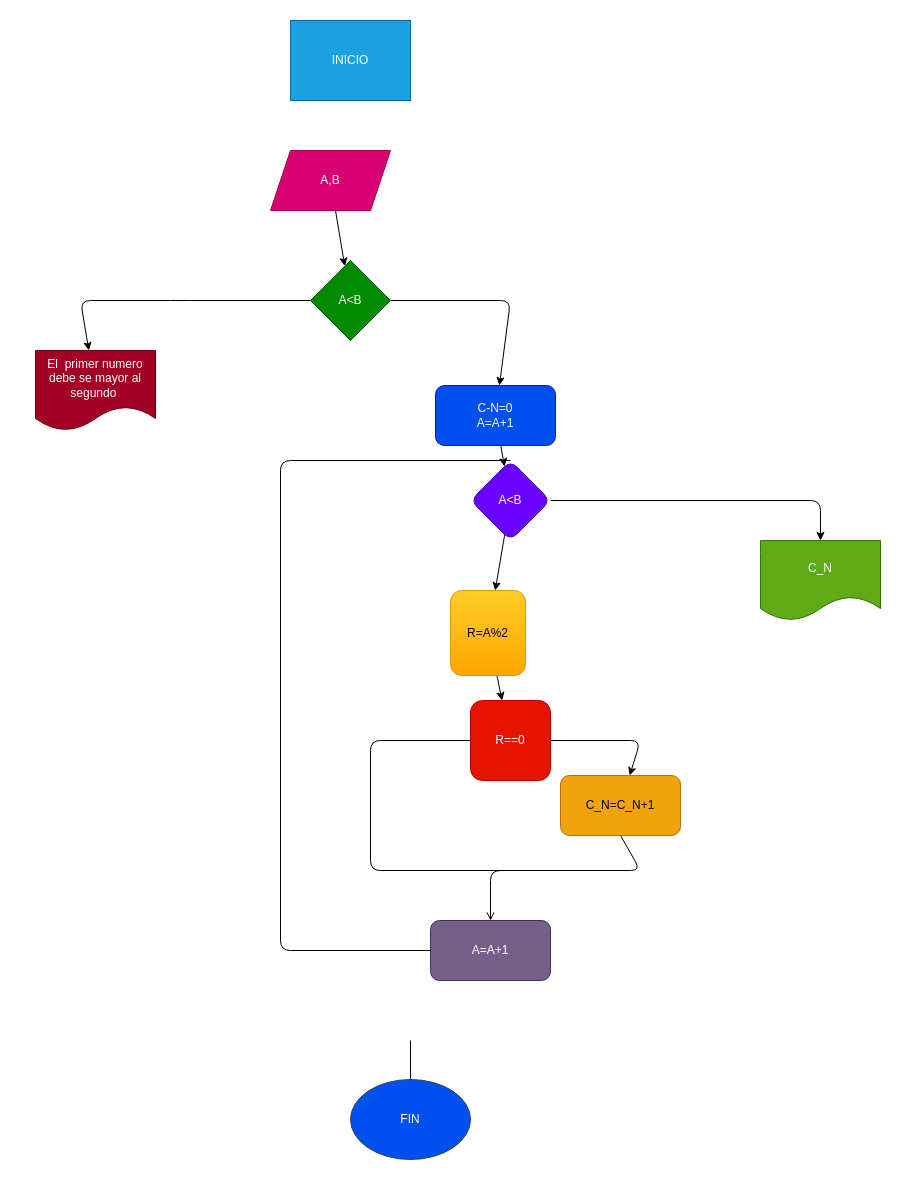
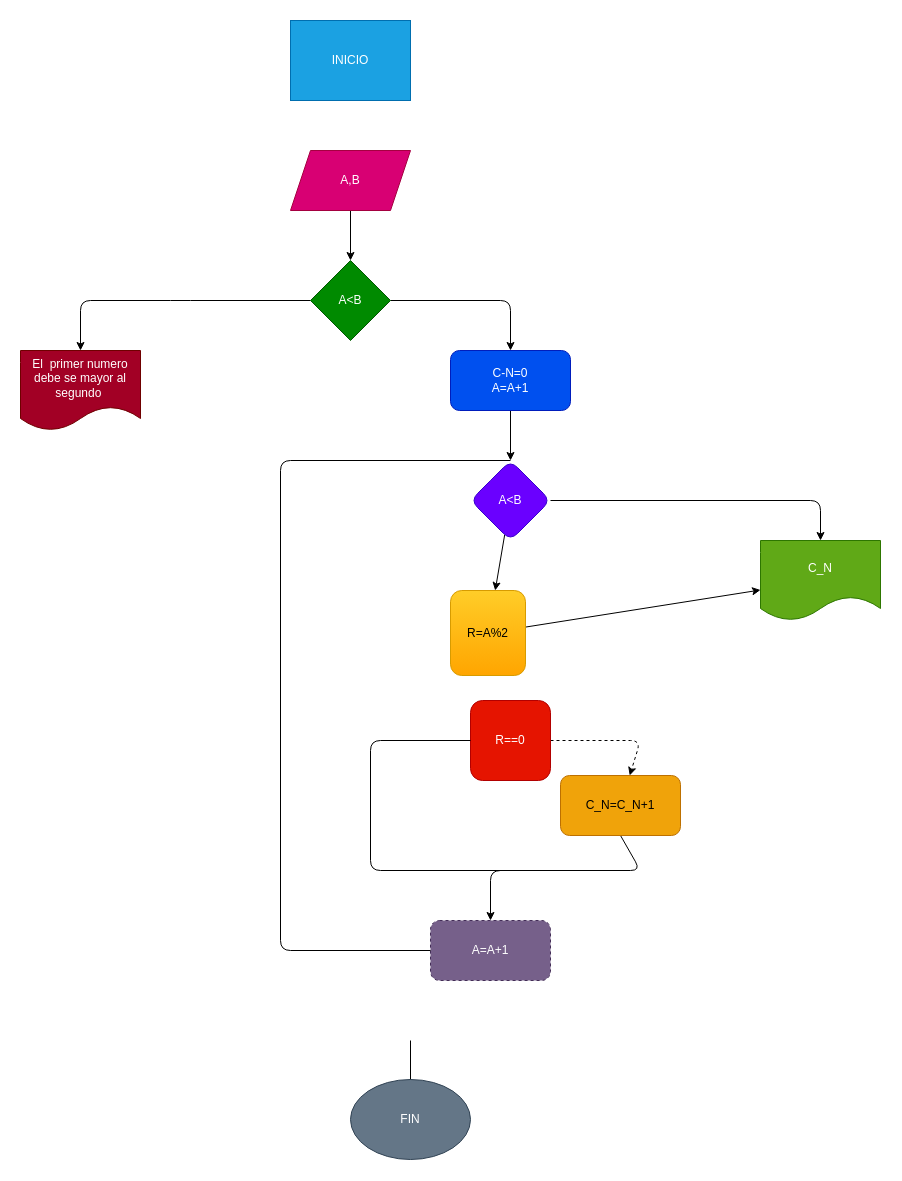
(331, 181) -> (351, 181)
(96, 391) -> (81, 391)
(496, 416) -> (511, 381)
(499, 684) -> (639, 609)
(606, 741) -> (606, 741)
(491, 914) -> (491, 912)
(491, 951) -> (491, 951)
(411, 1120) -> (411, 1120)
